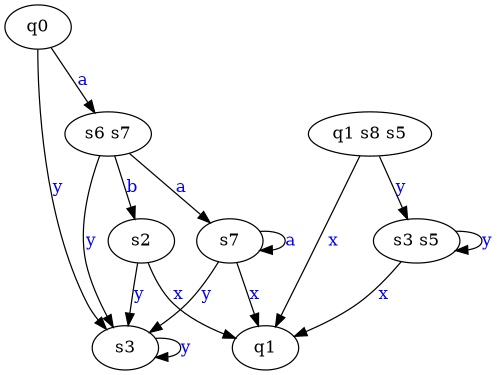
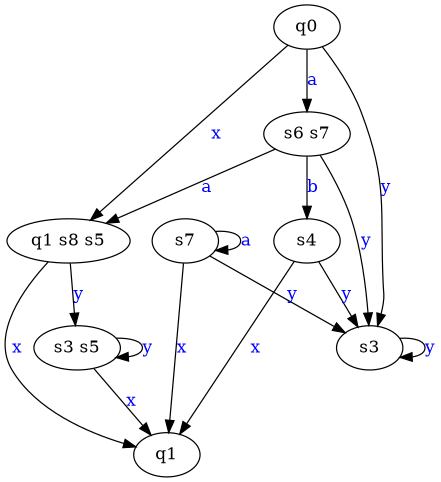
none -> (194, 129)
(165, 184) -> (197, 184)
(141, 241) -> (307, 241)
